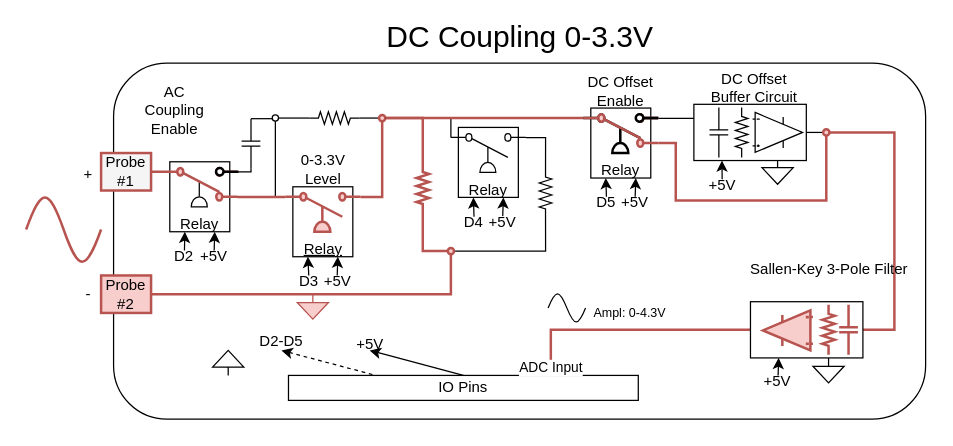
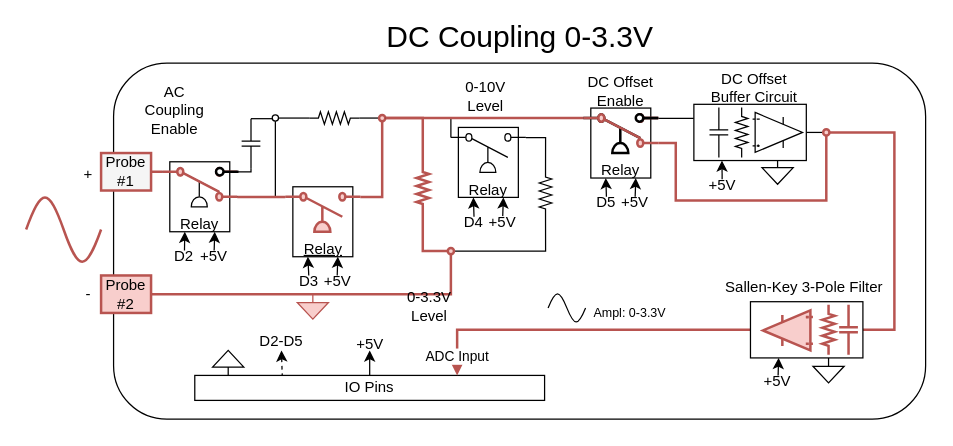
none -> (485, 97)
(323, 169) -> (429, 307)
(830, 269) -> (805, 288)
(630, 313) -> (630, 313)
(463, 388) -> (369, 388)
